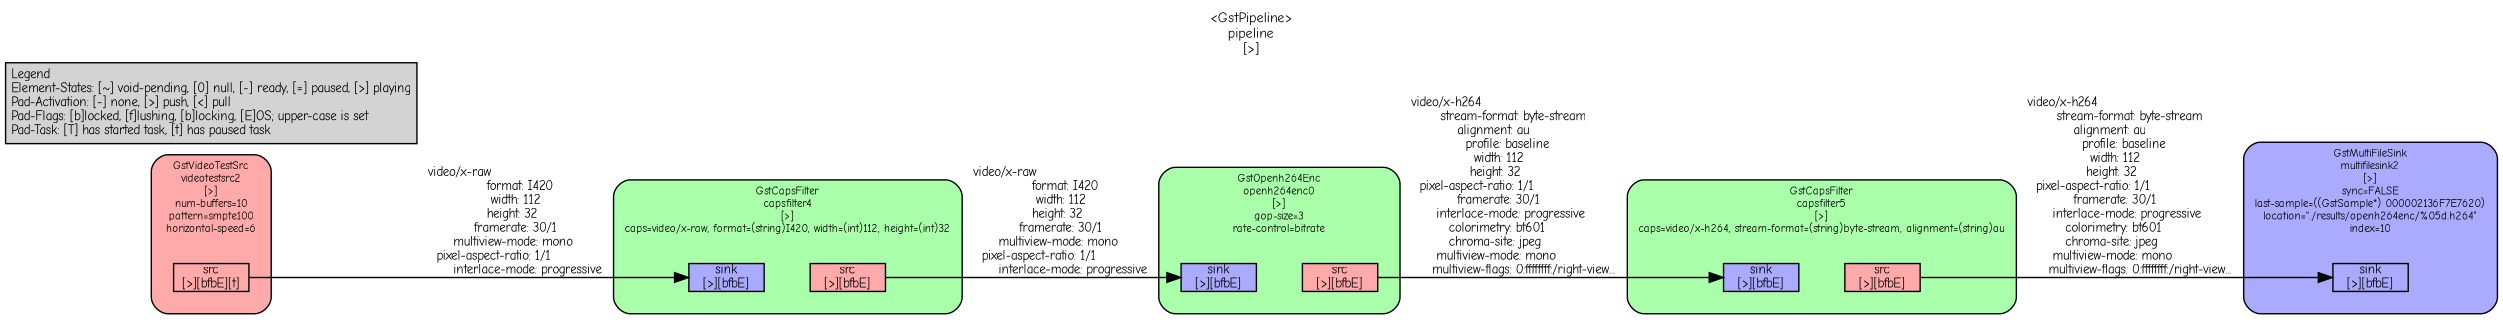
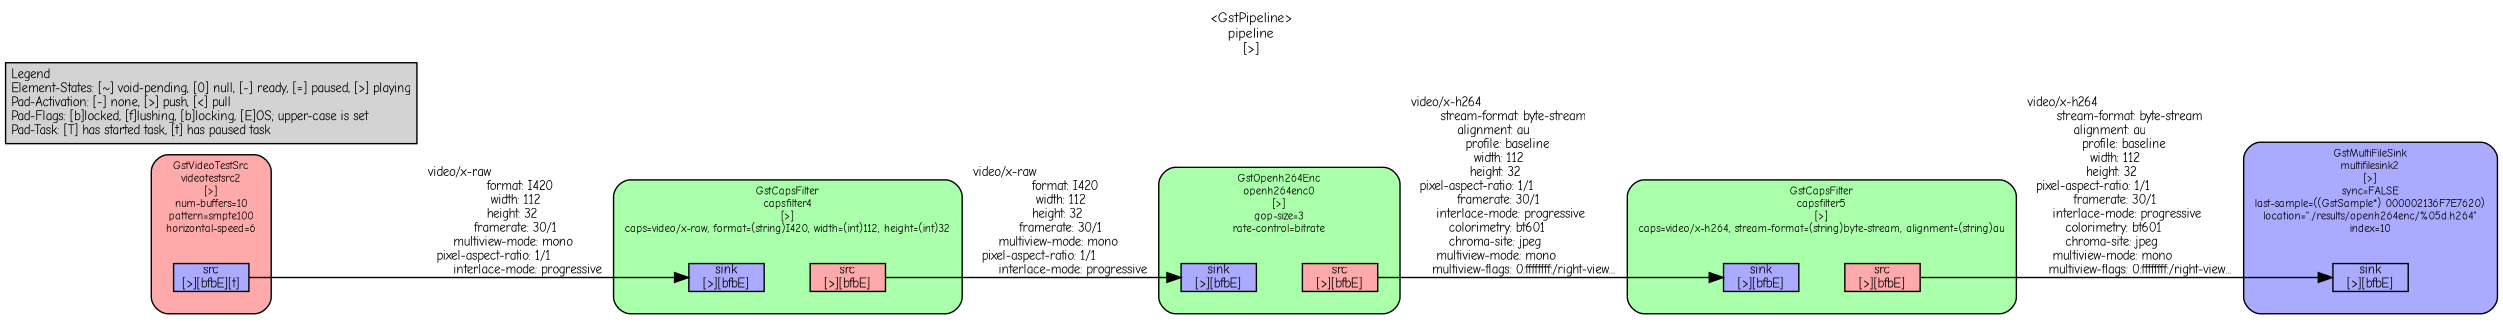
(211, 277) -> (211, 277)
